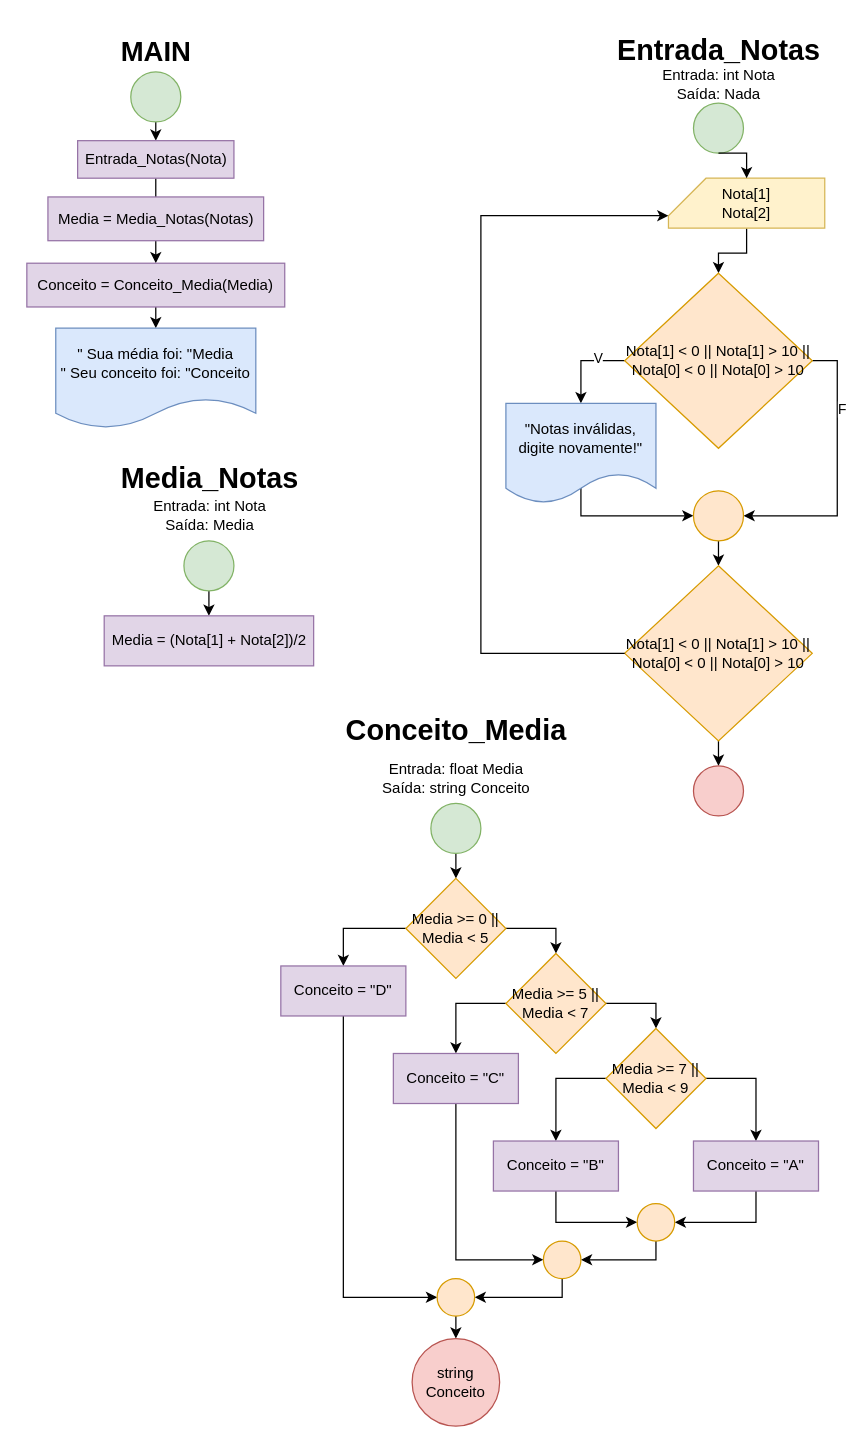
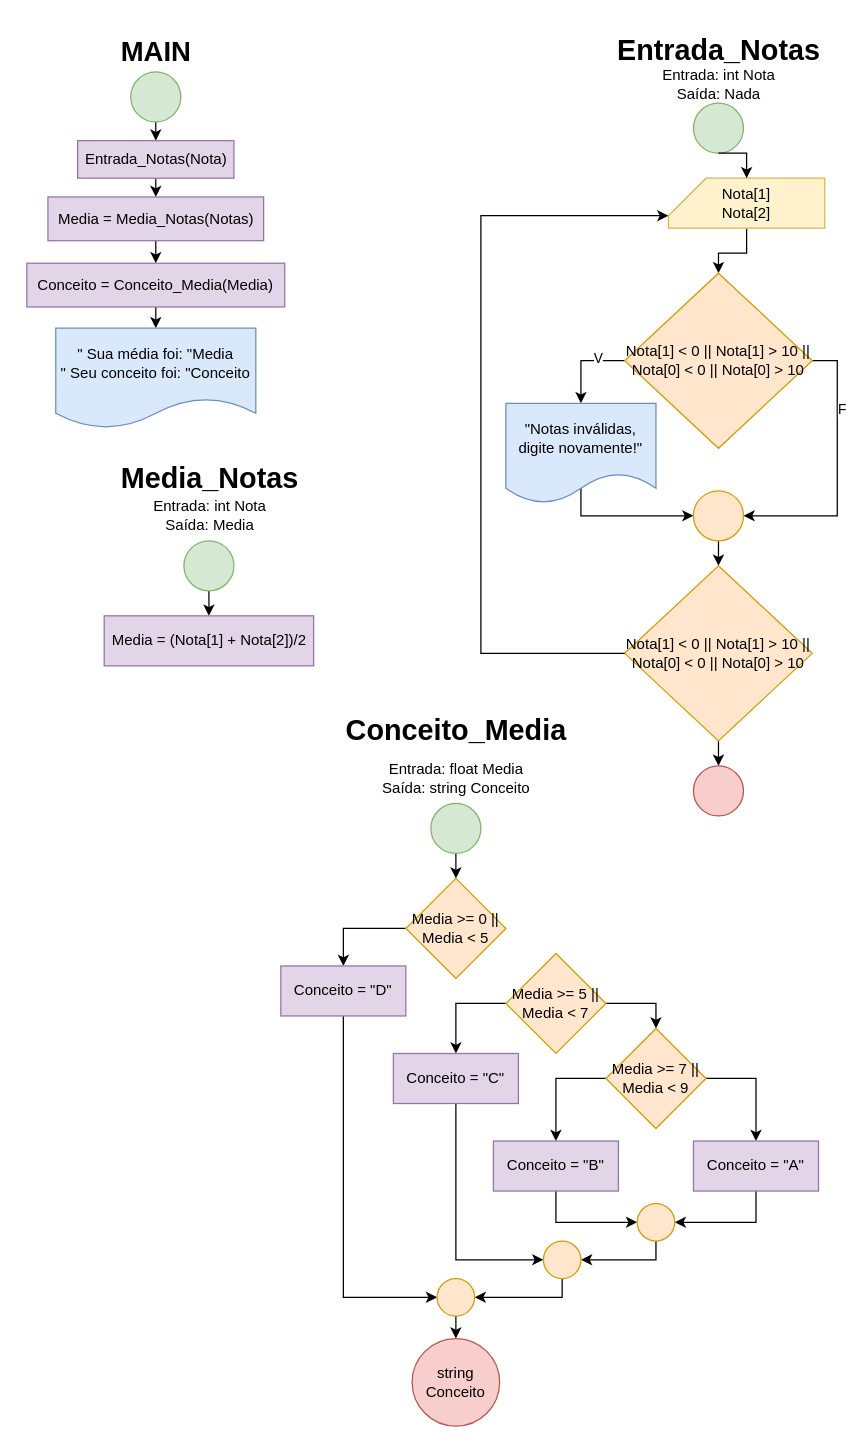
(156, 191) -> (156, 187)
(539, 928) -> none
